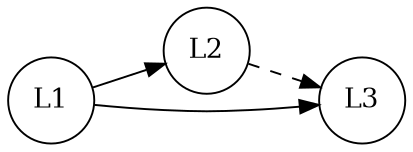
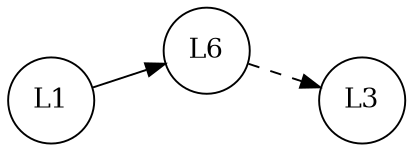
(207, 51) -> (207, 51)
(197, 111) -> none
